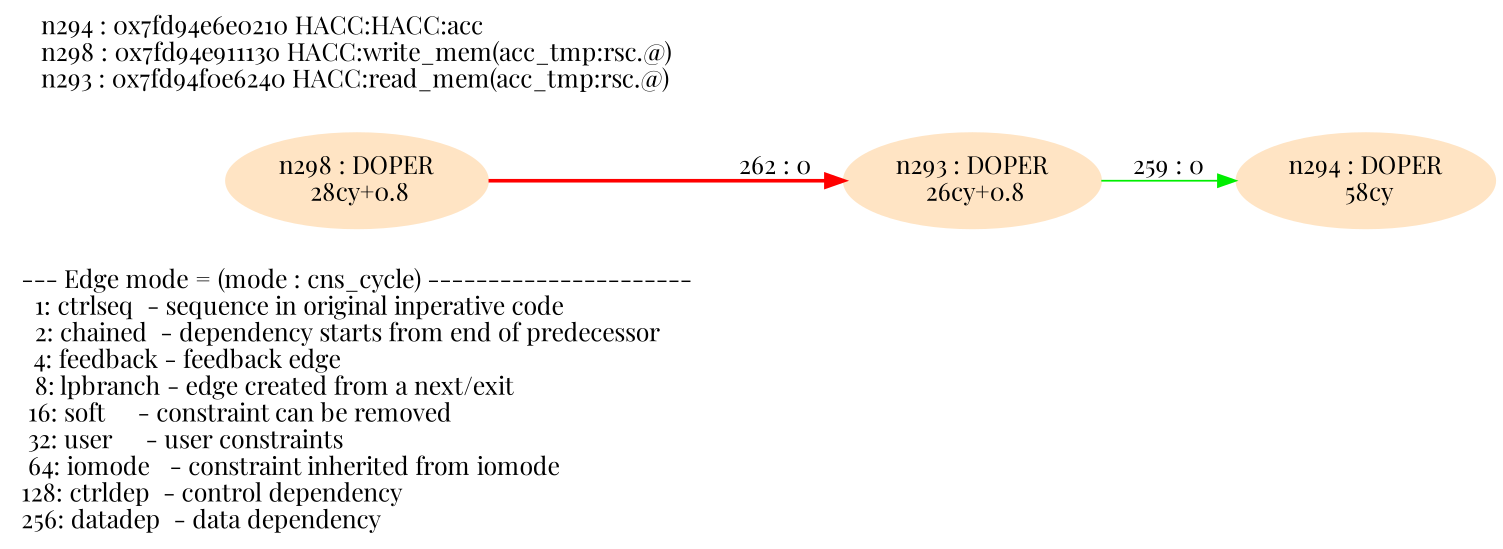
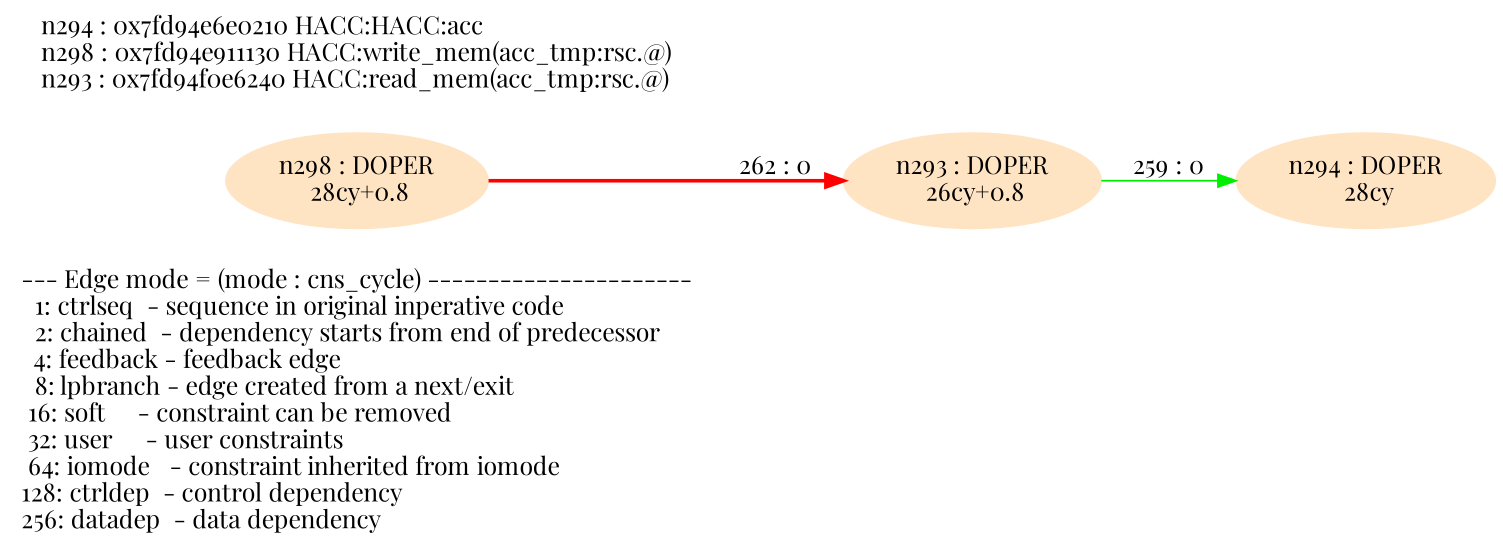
(1366, 181) -> (1366, 181)
